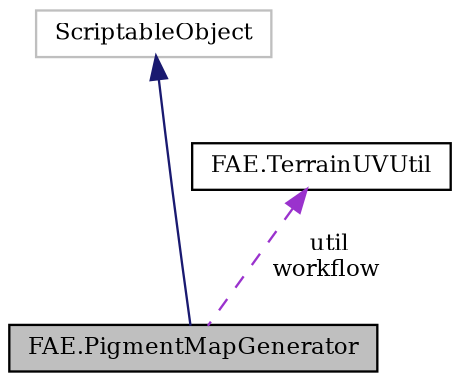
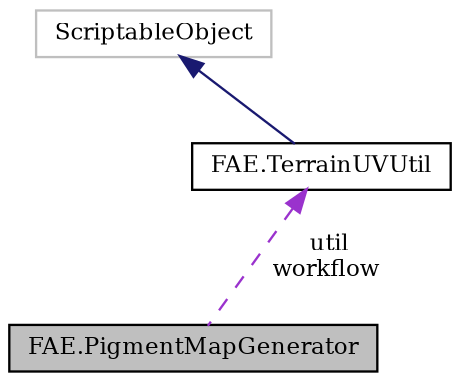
(174, 203) -> (247, 107)
